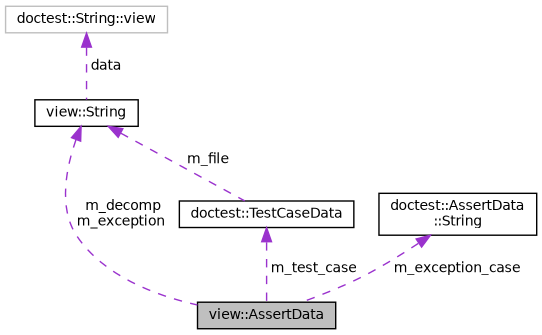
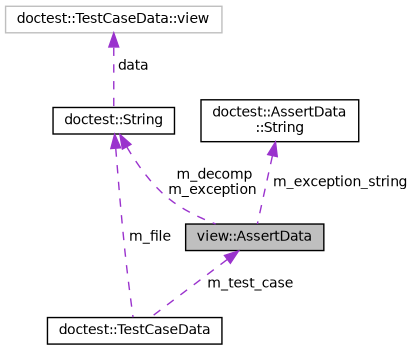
(87, 20) -> (114, 20)
(87, 113) -> (114, 121)
(455, 269) -> (338, 183)
(267, 272) -> (189, 288)
